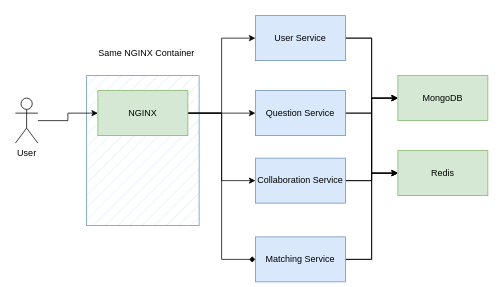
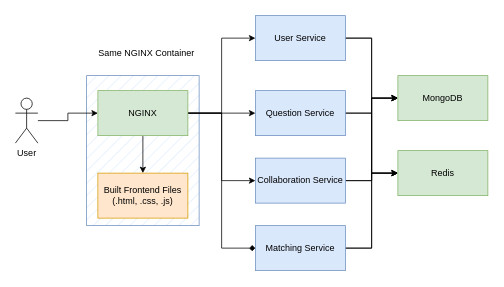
none -> (143, 166)
none -> (143, 195)
(300, 259) -> (300, 248)
